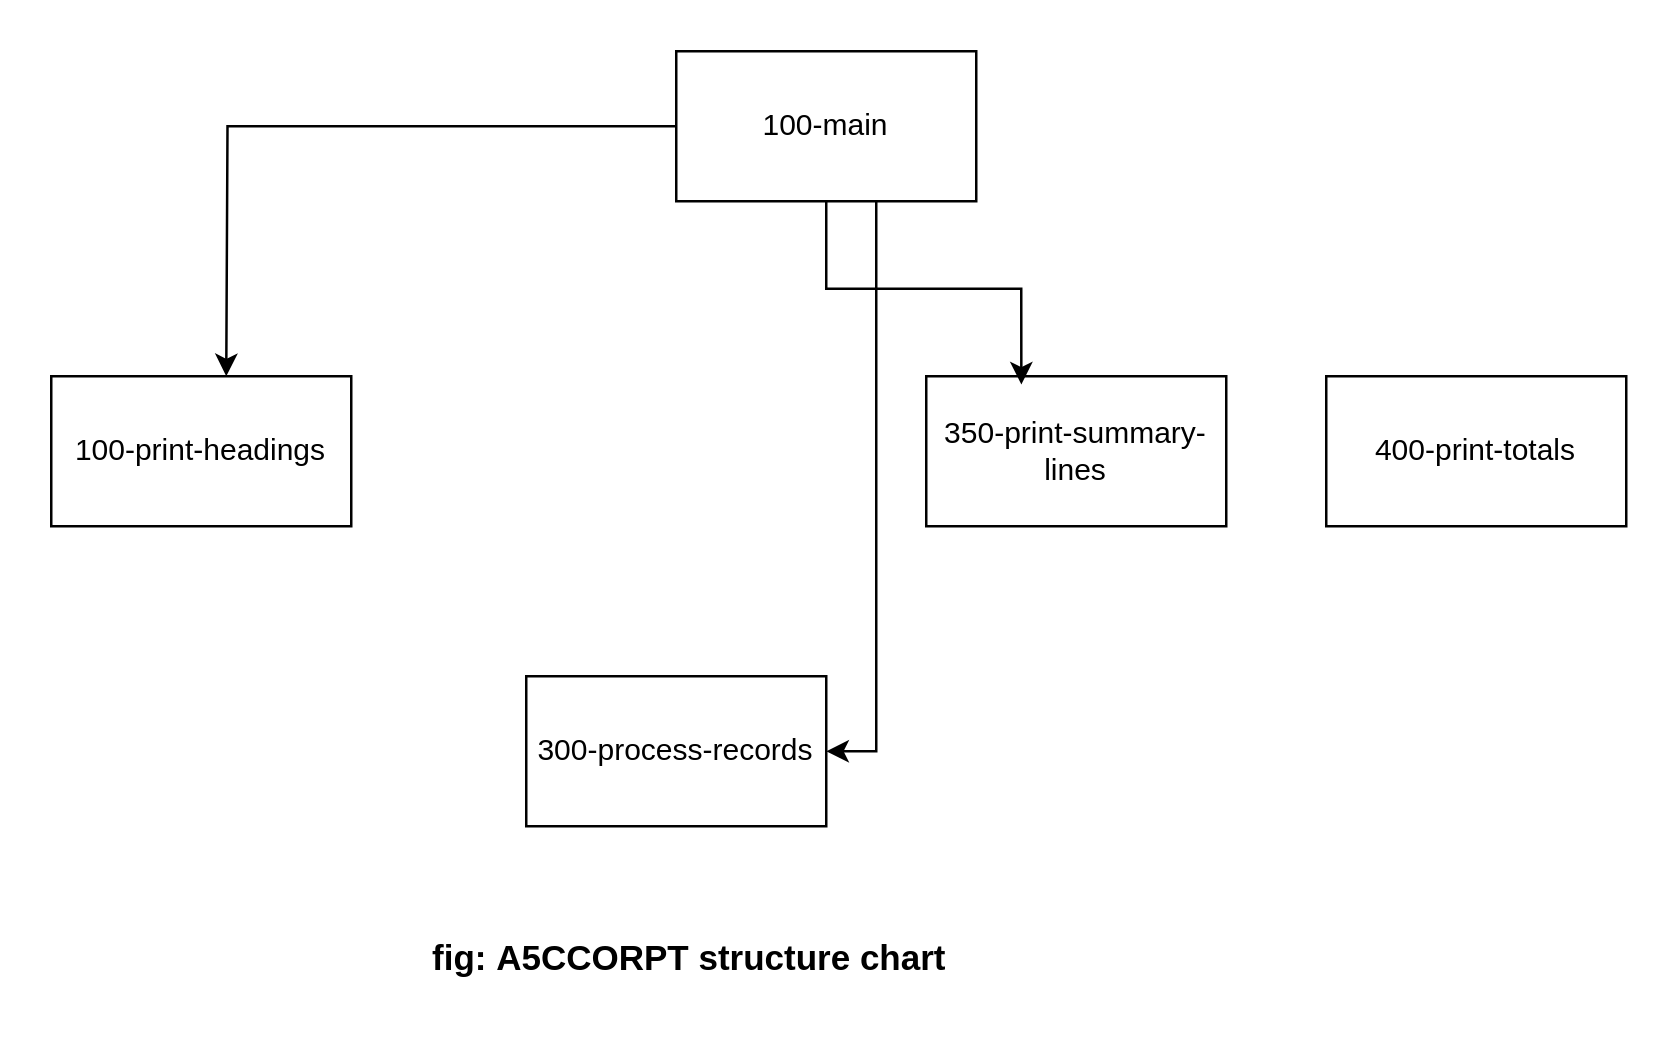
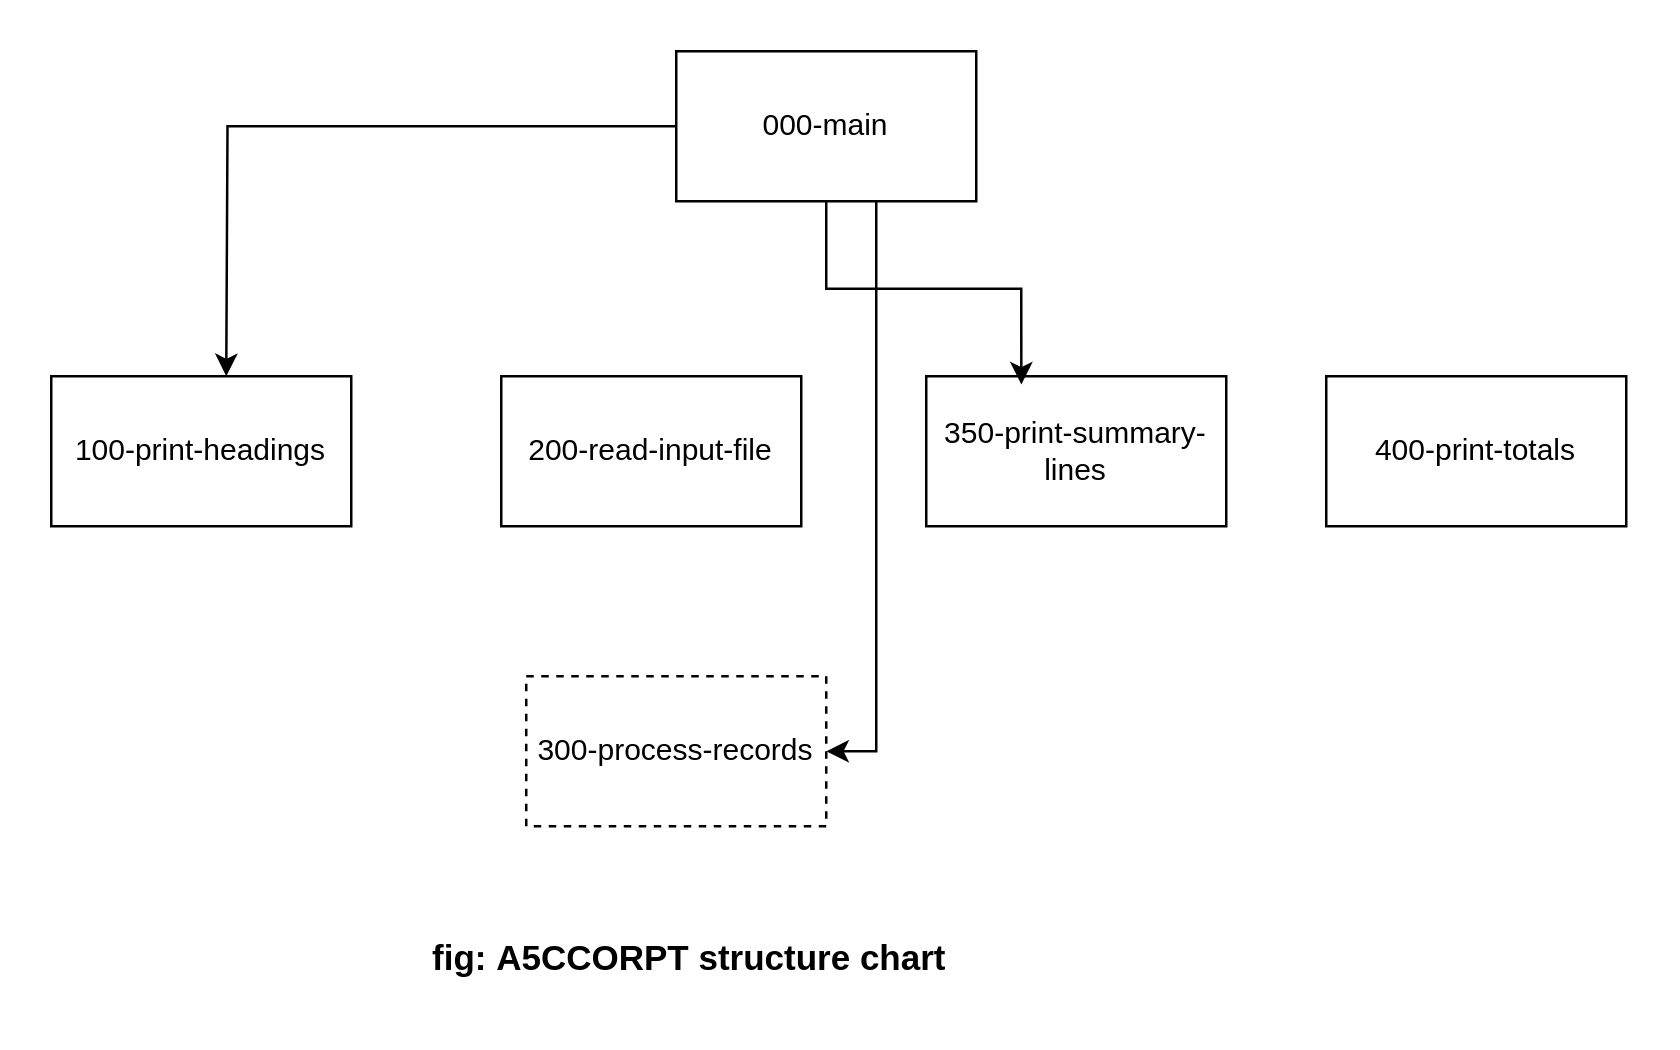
(826, 126) -> (826, 126)
none -> (651, 451)
(676, 751) -> (676, 751)
